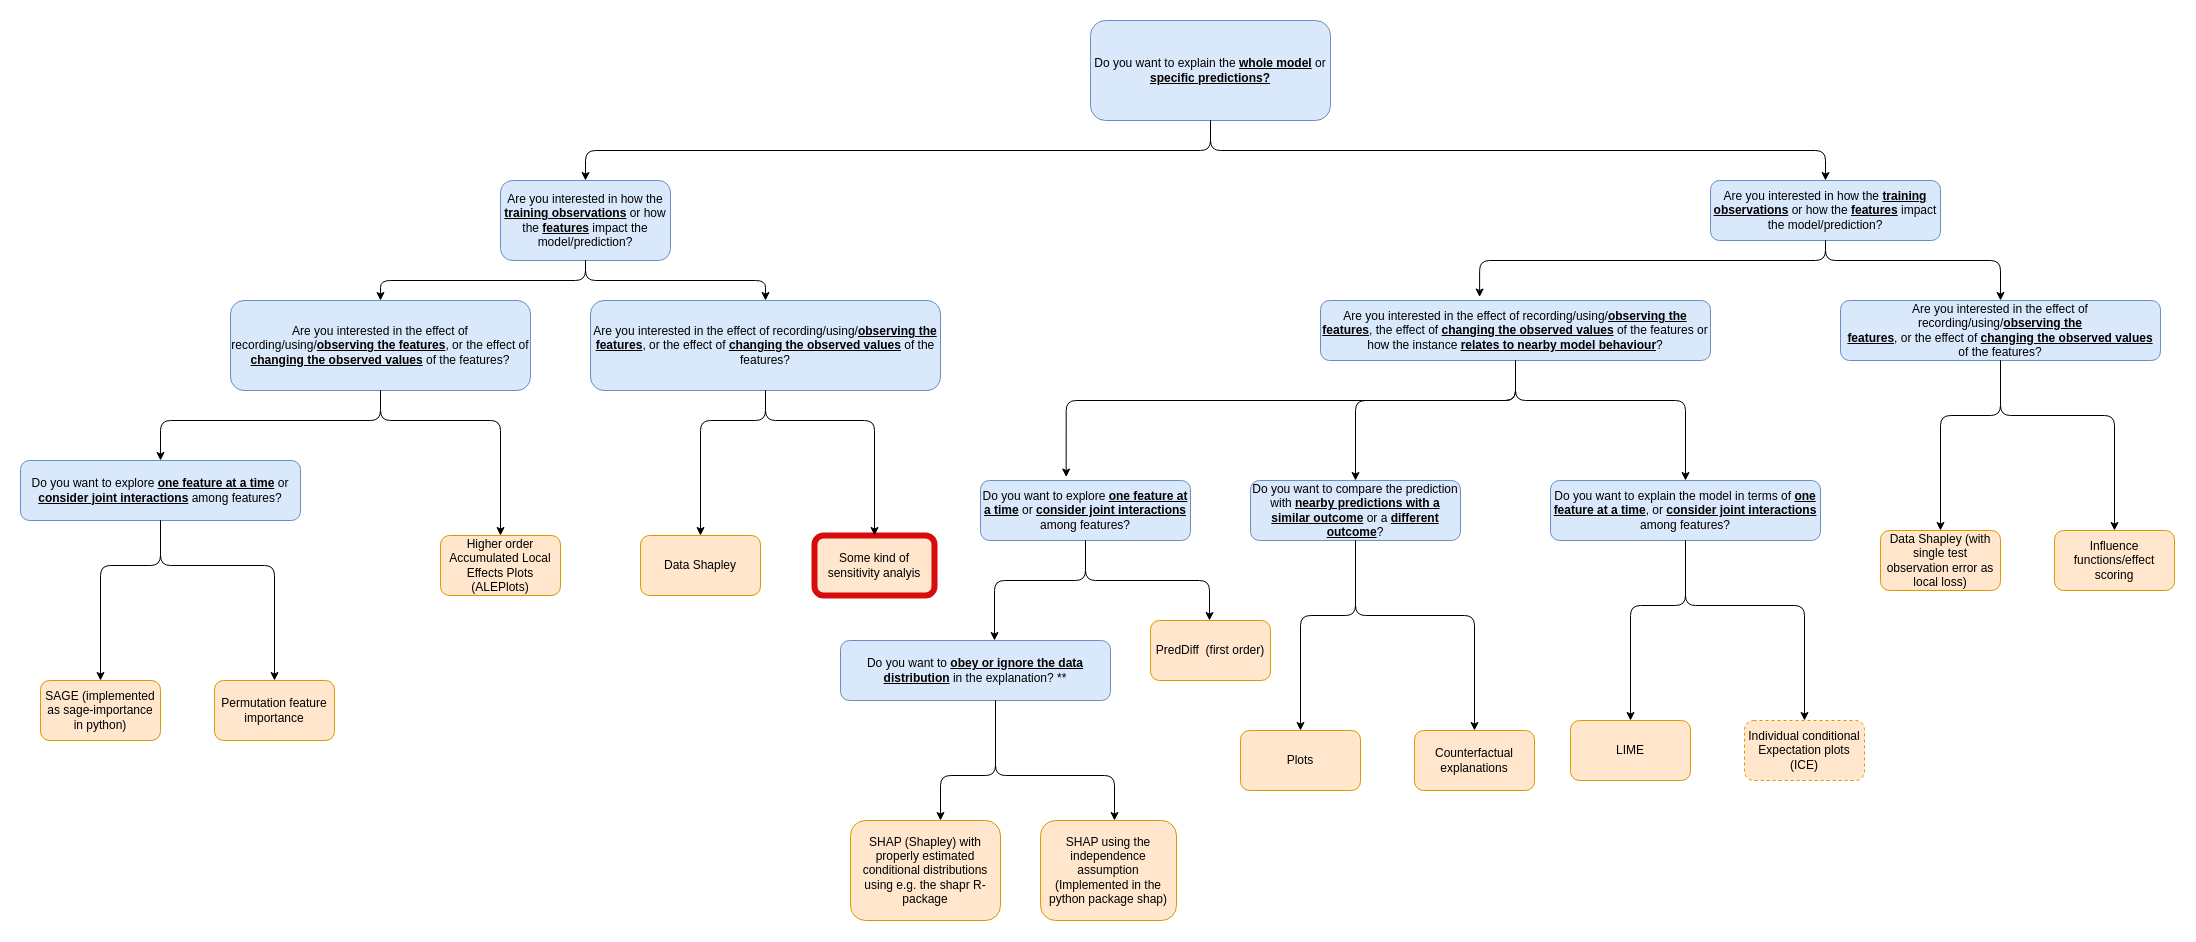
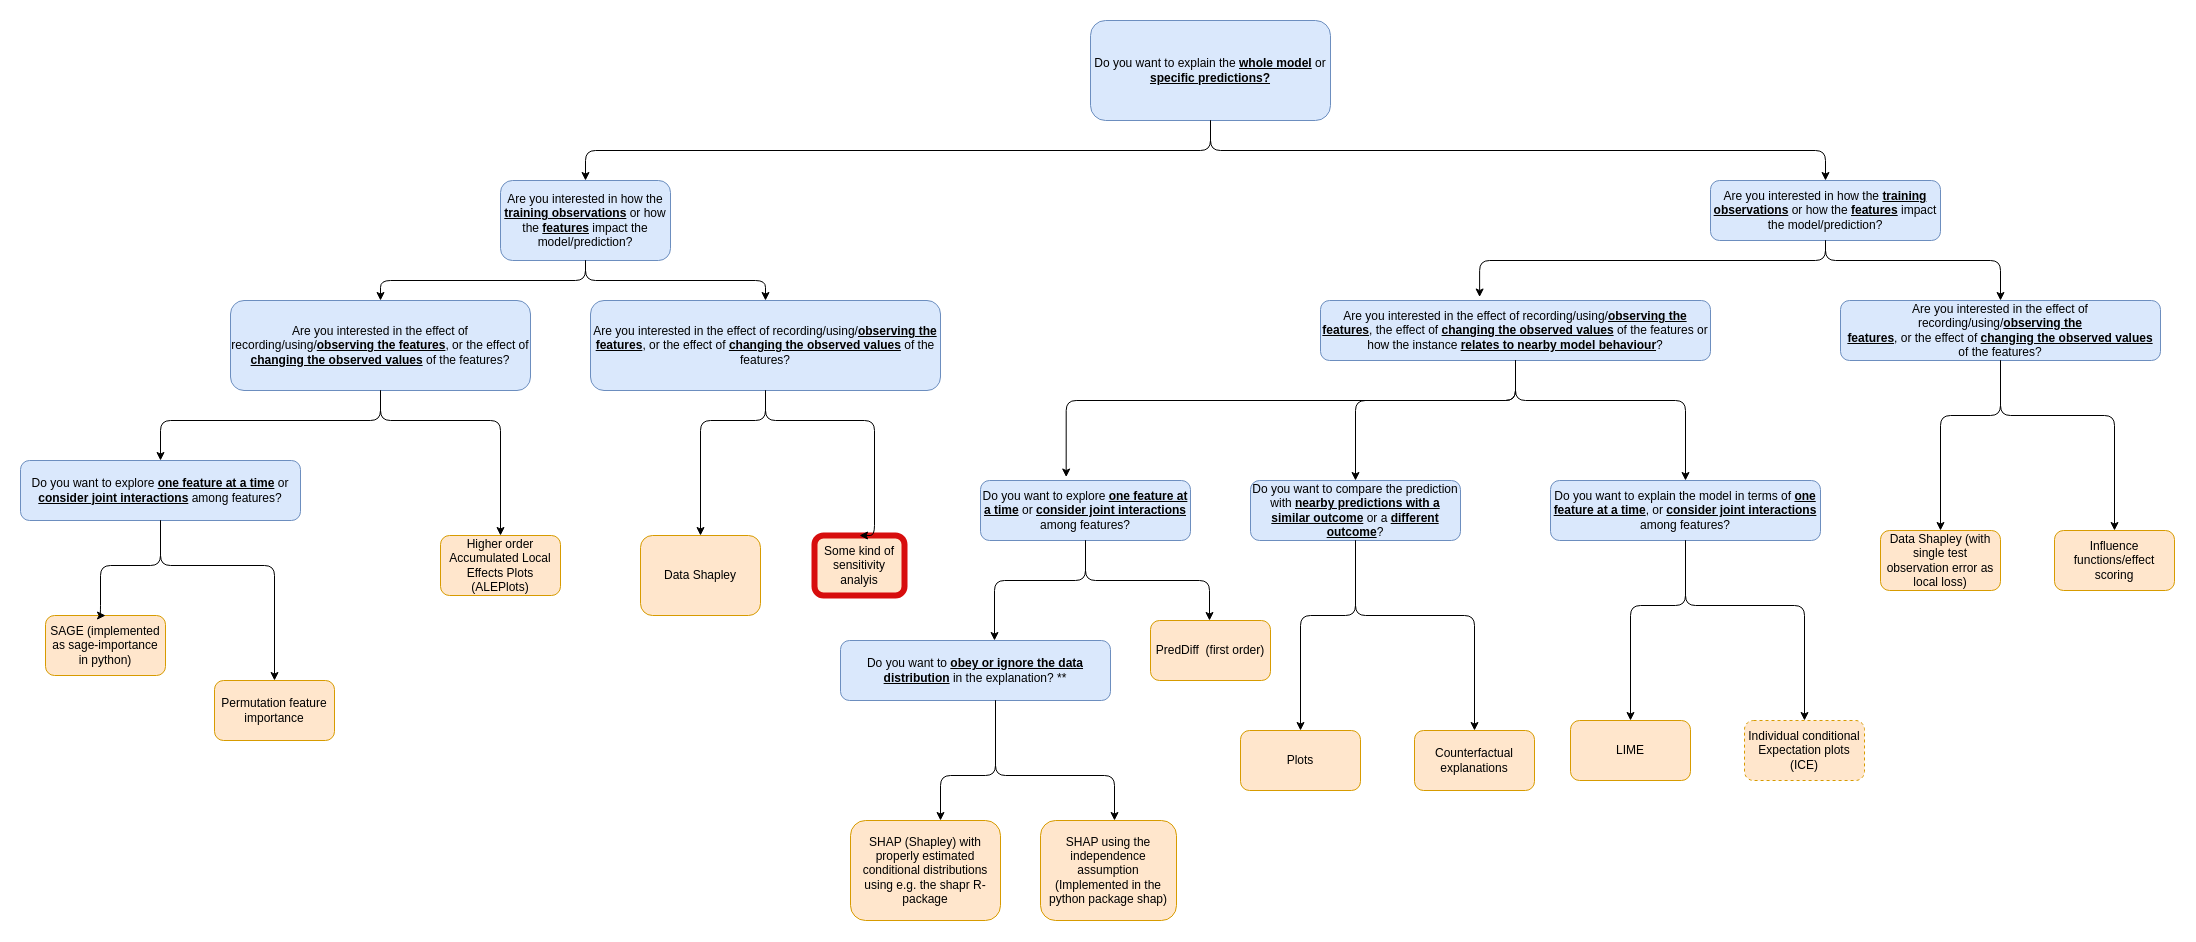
(701, 566) -> (701, 576)
(875, 566) -> (860, 566)
(101, 711) -> (106, 646)
